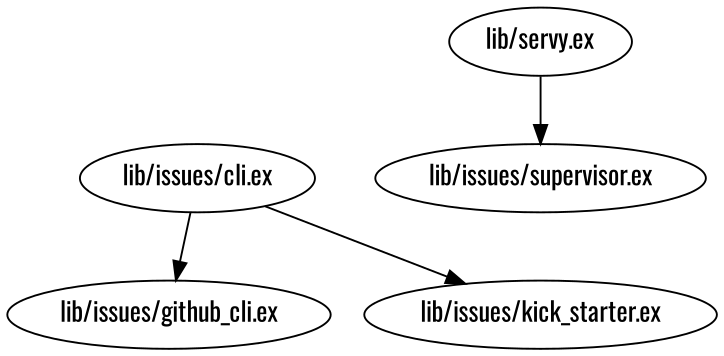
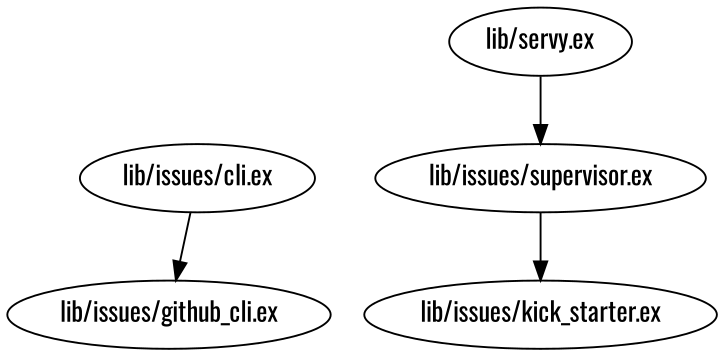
(356, 241) -> (541, 237)
